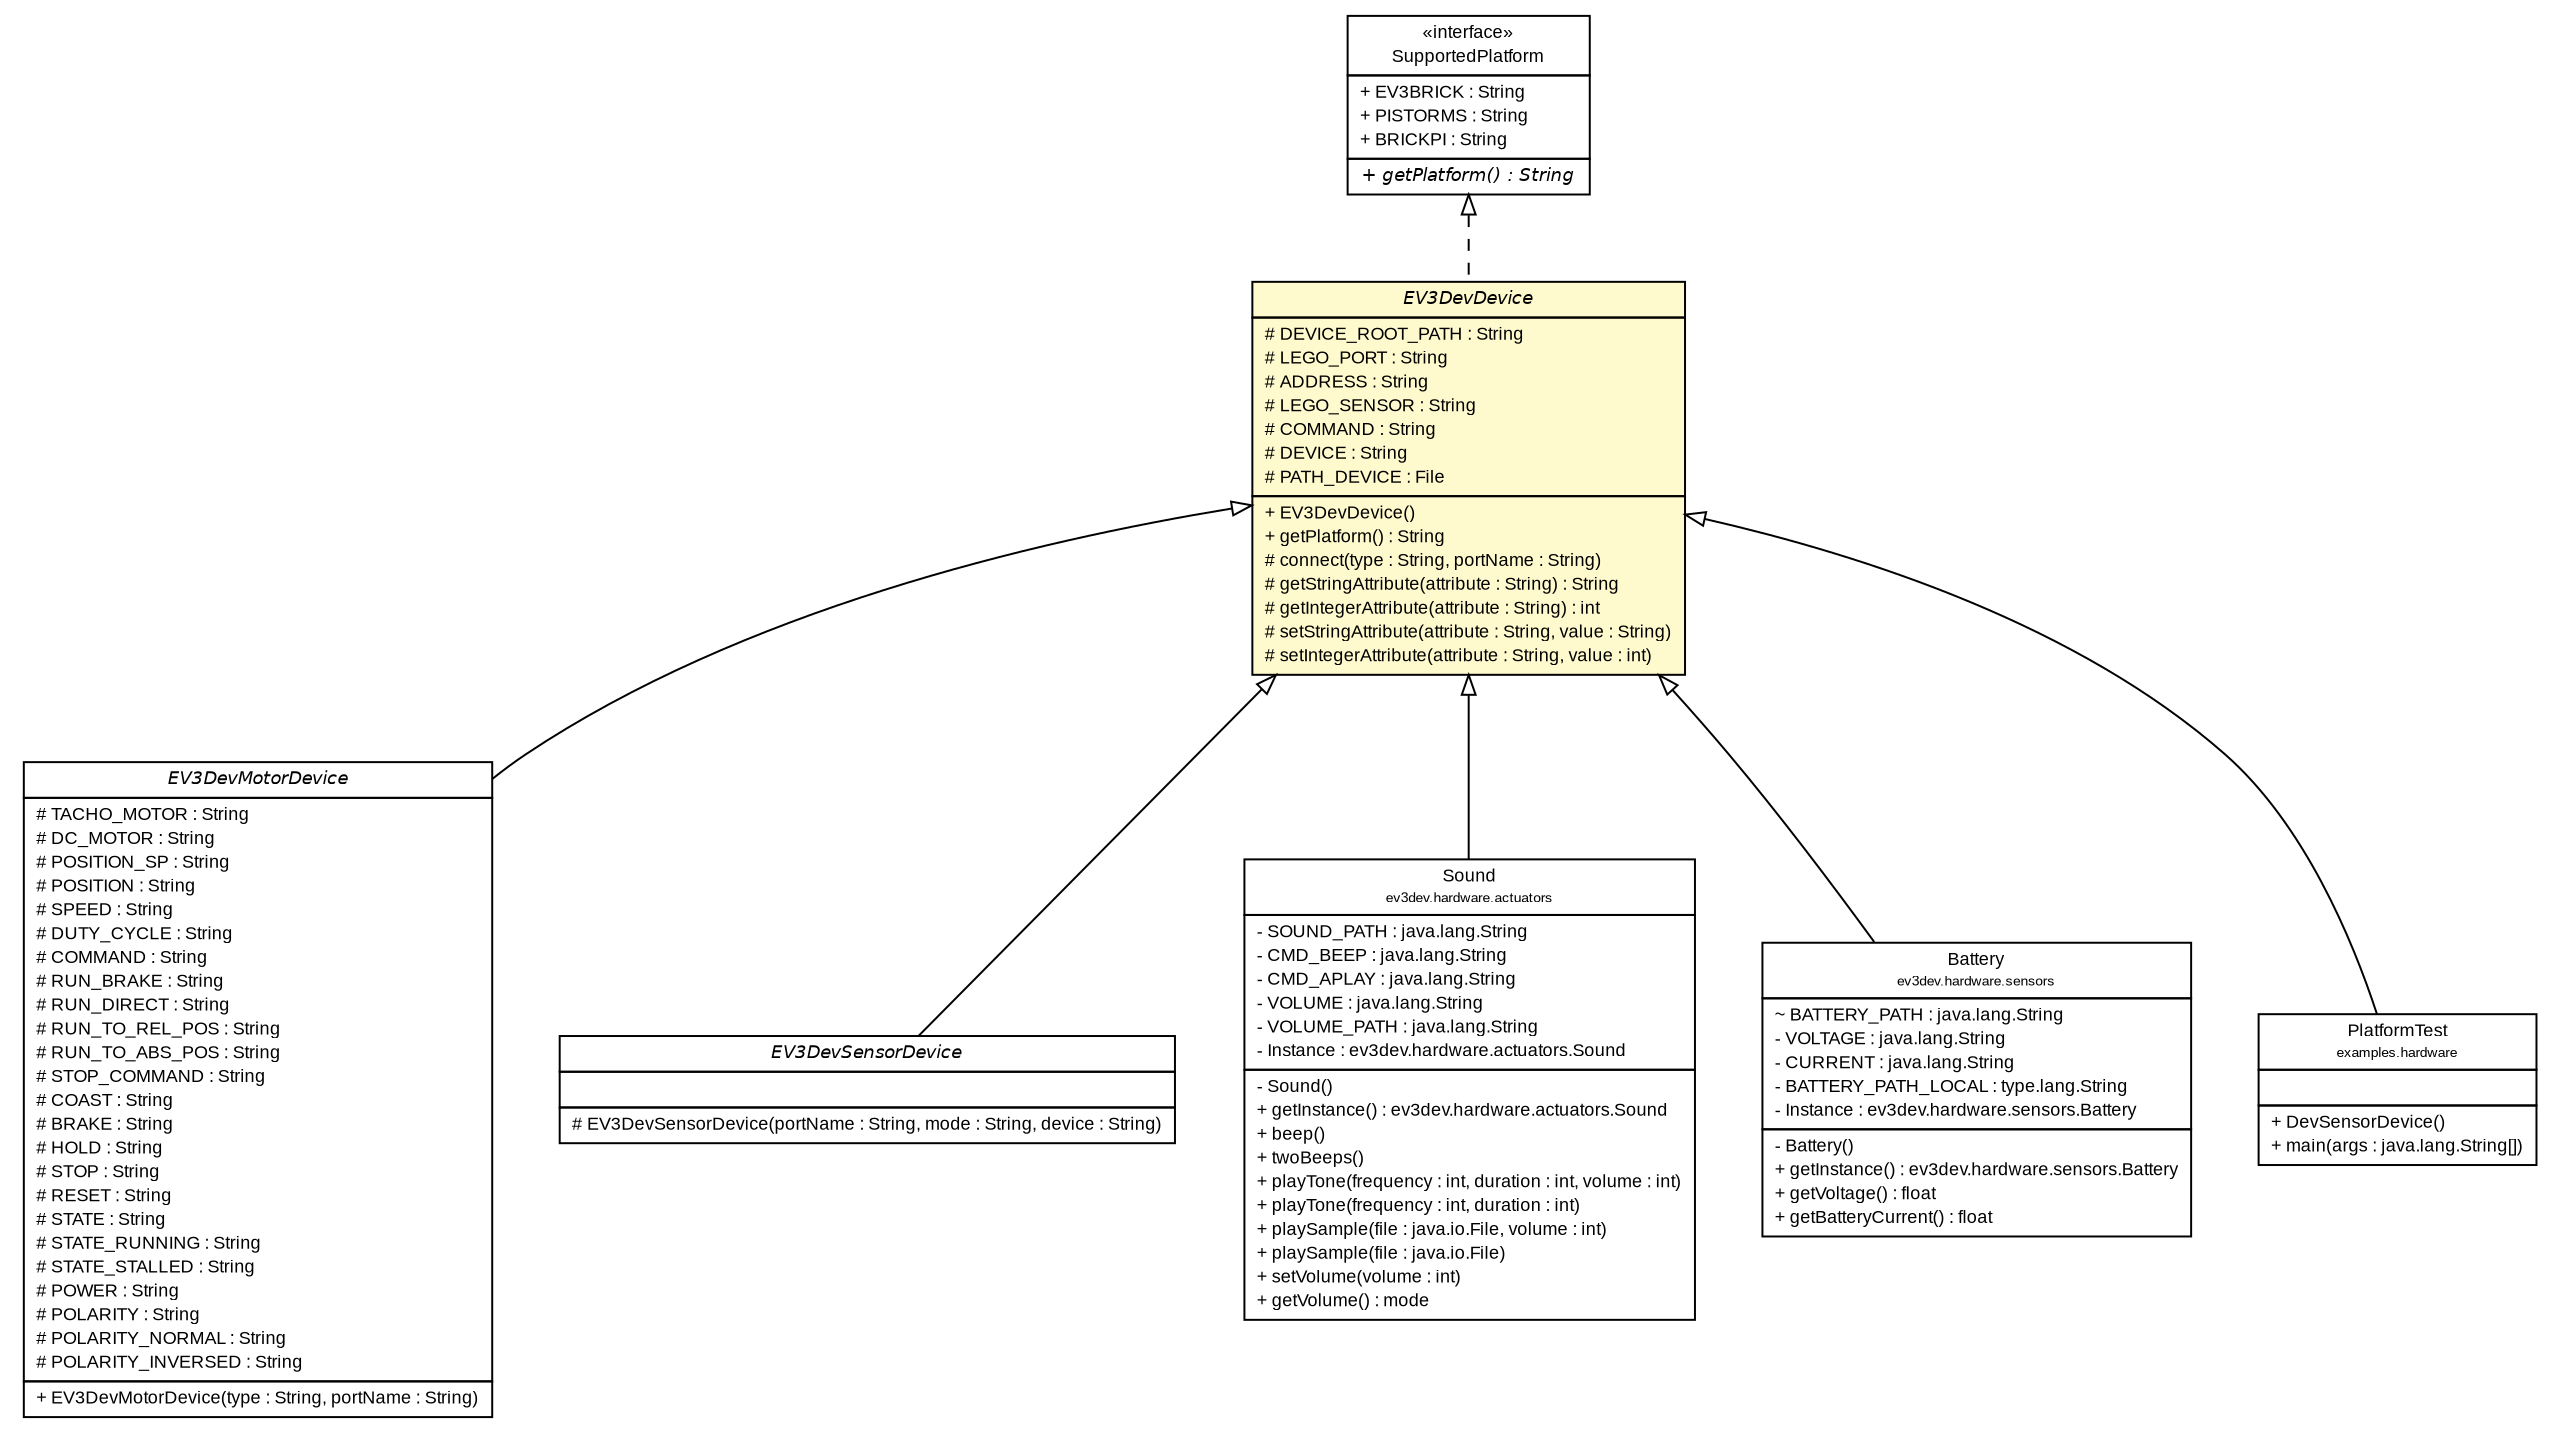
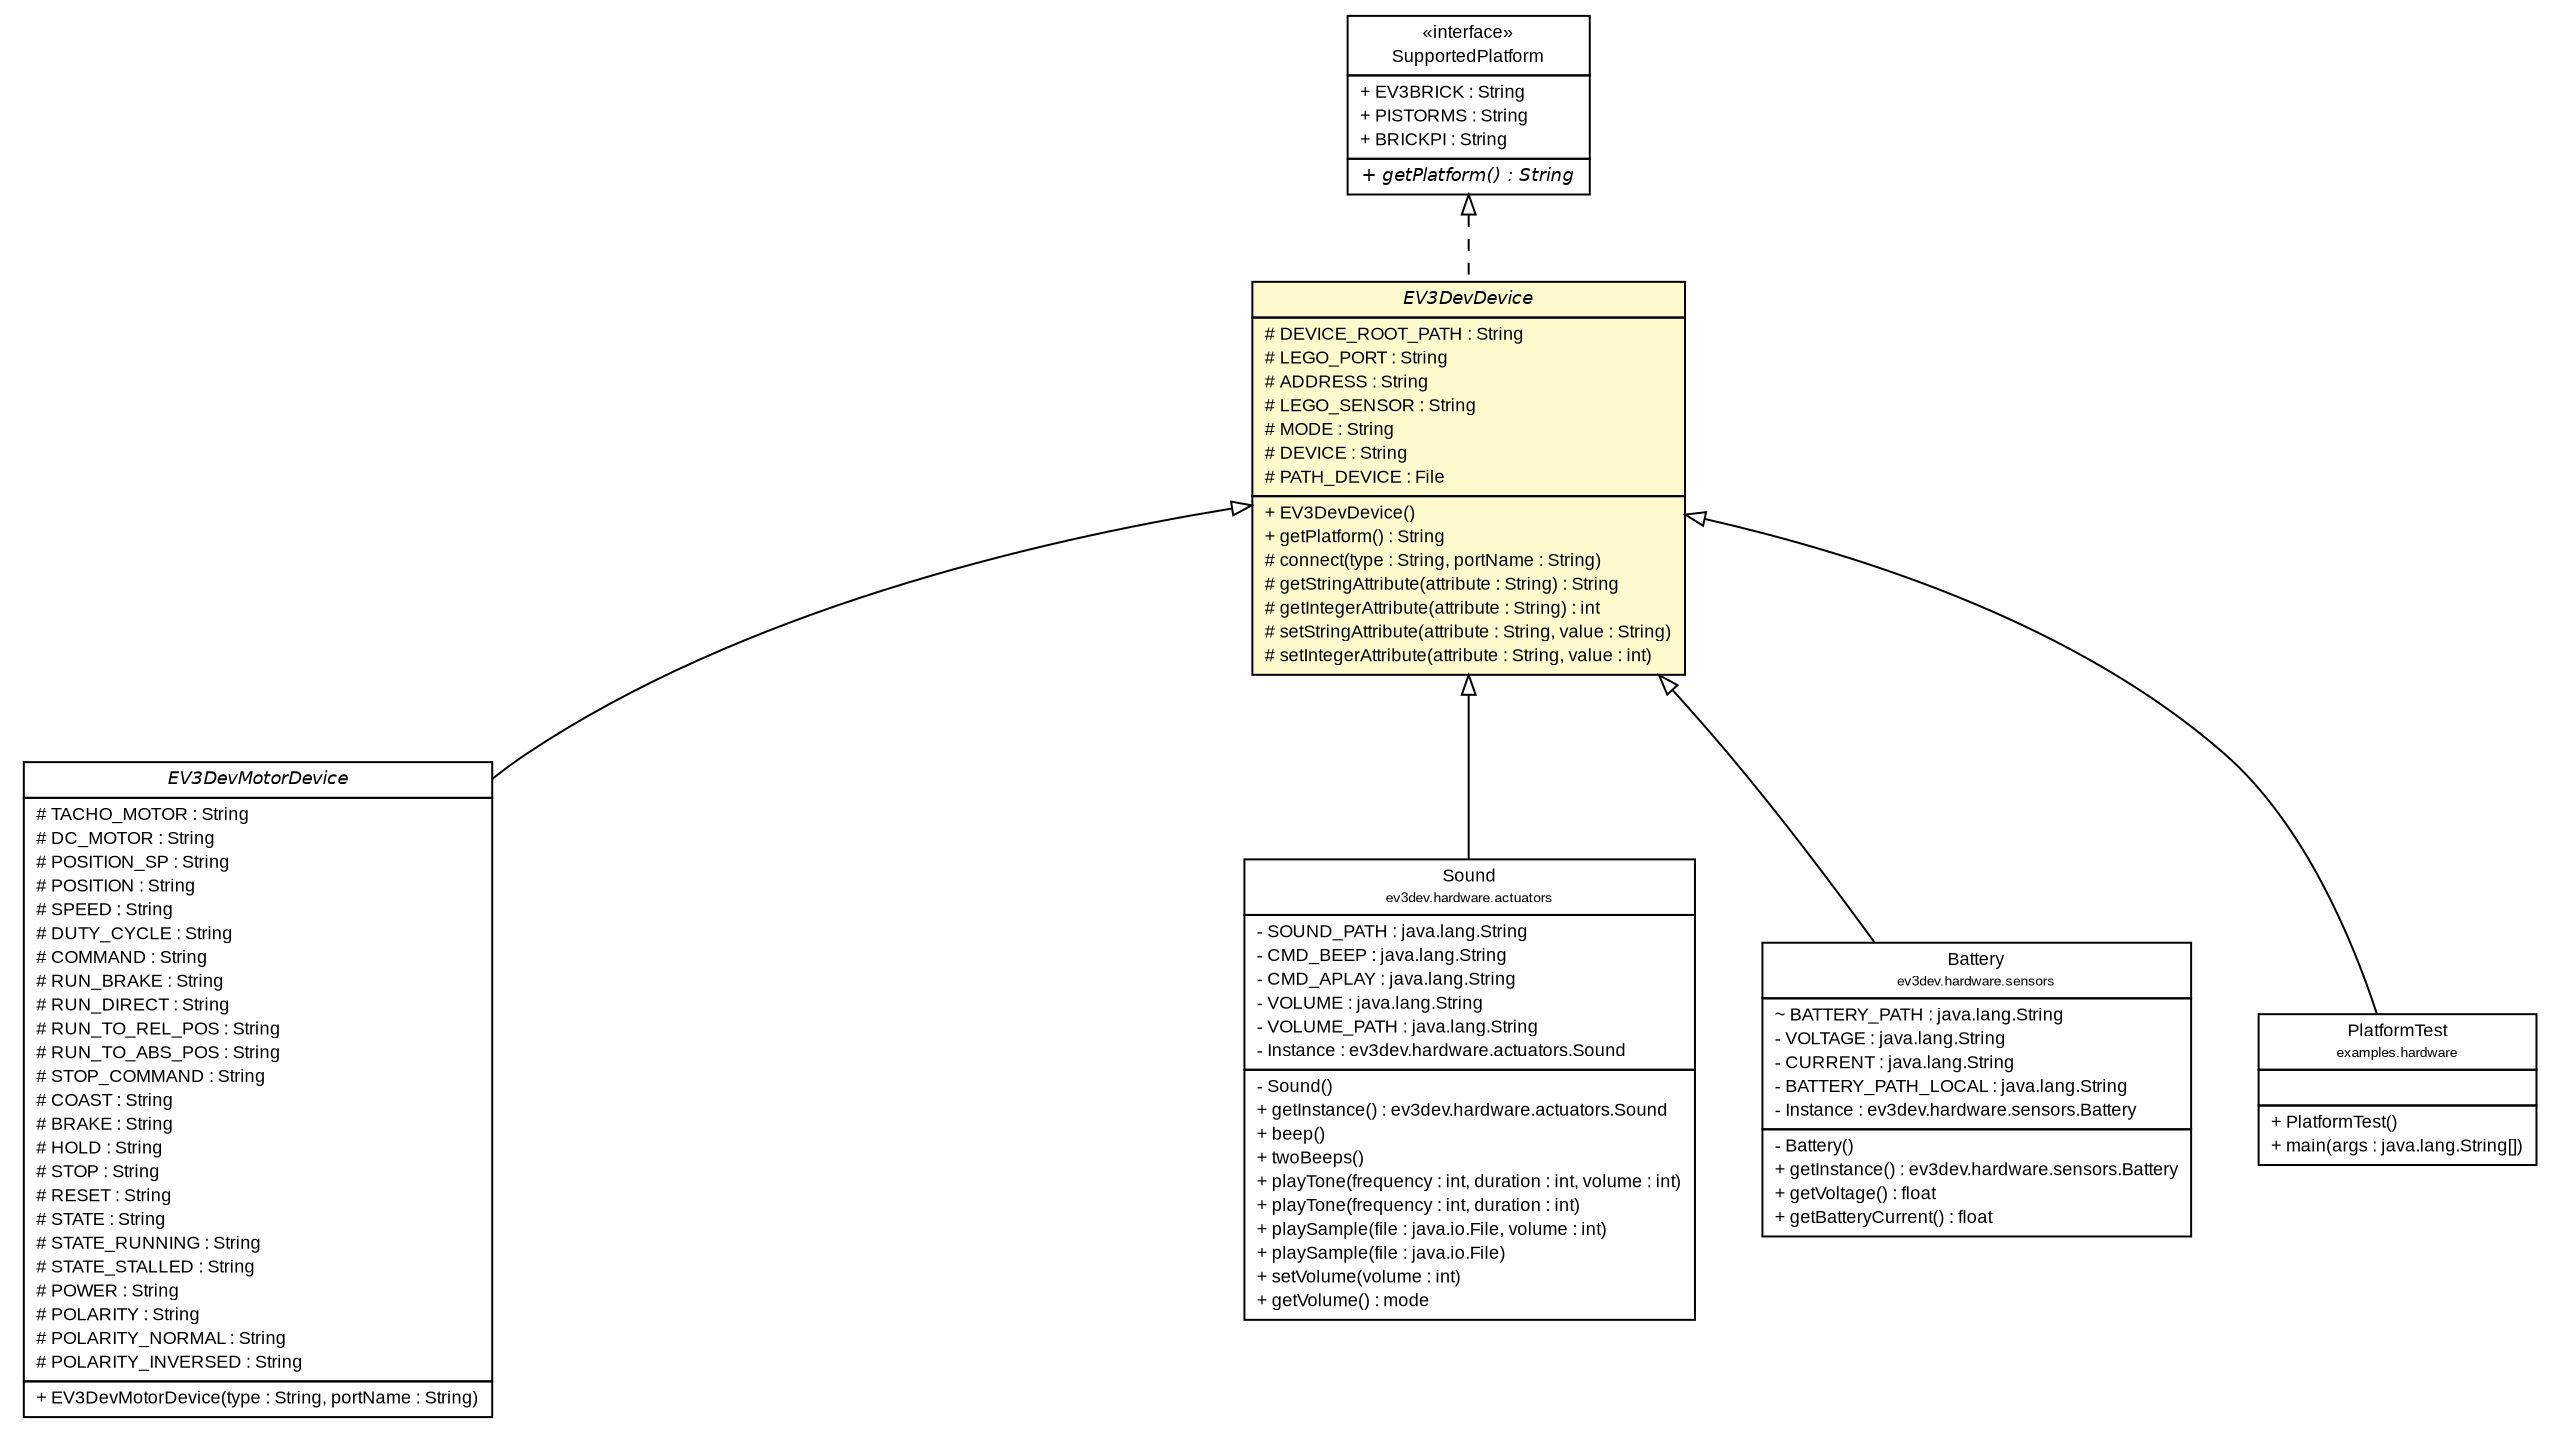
(1351, 430) -> (1330, 430)
(1952, 1087) -> (1952, 1087)
(867, 1090) -> none
(2359, 1122) -> (2335, 1122)
